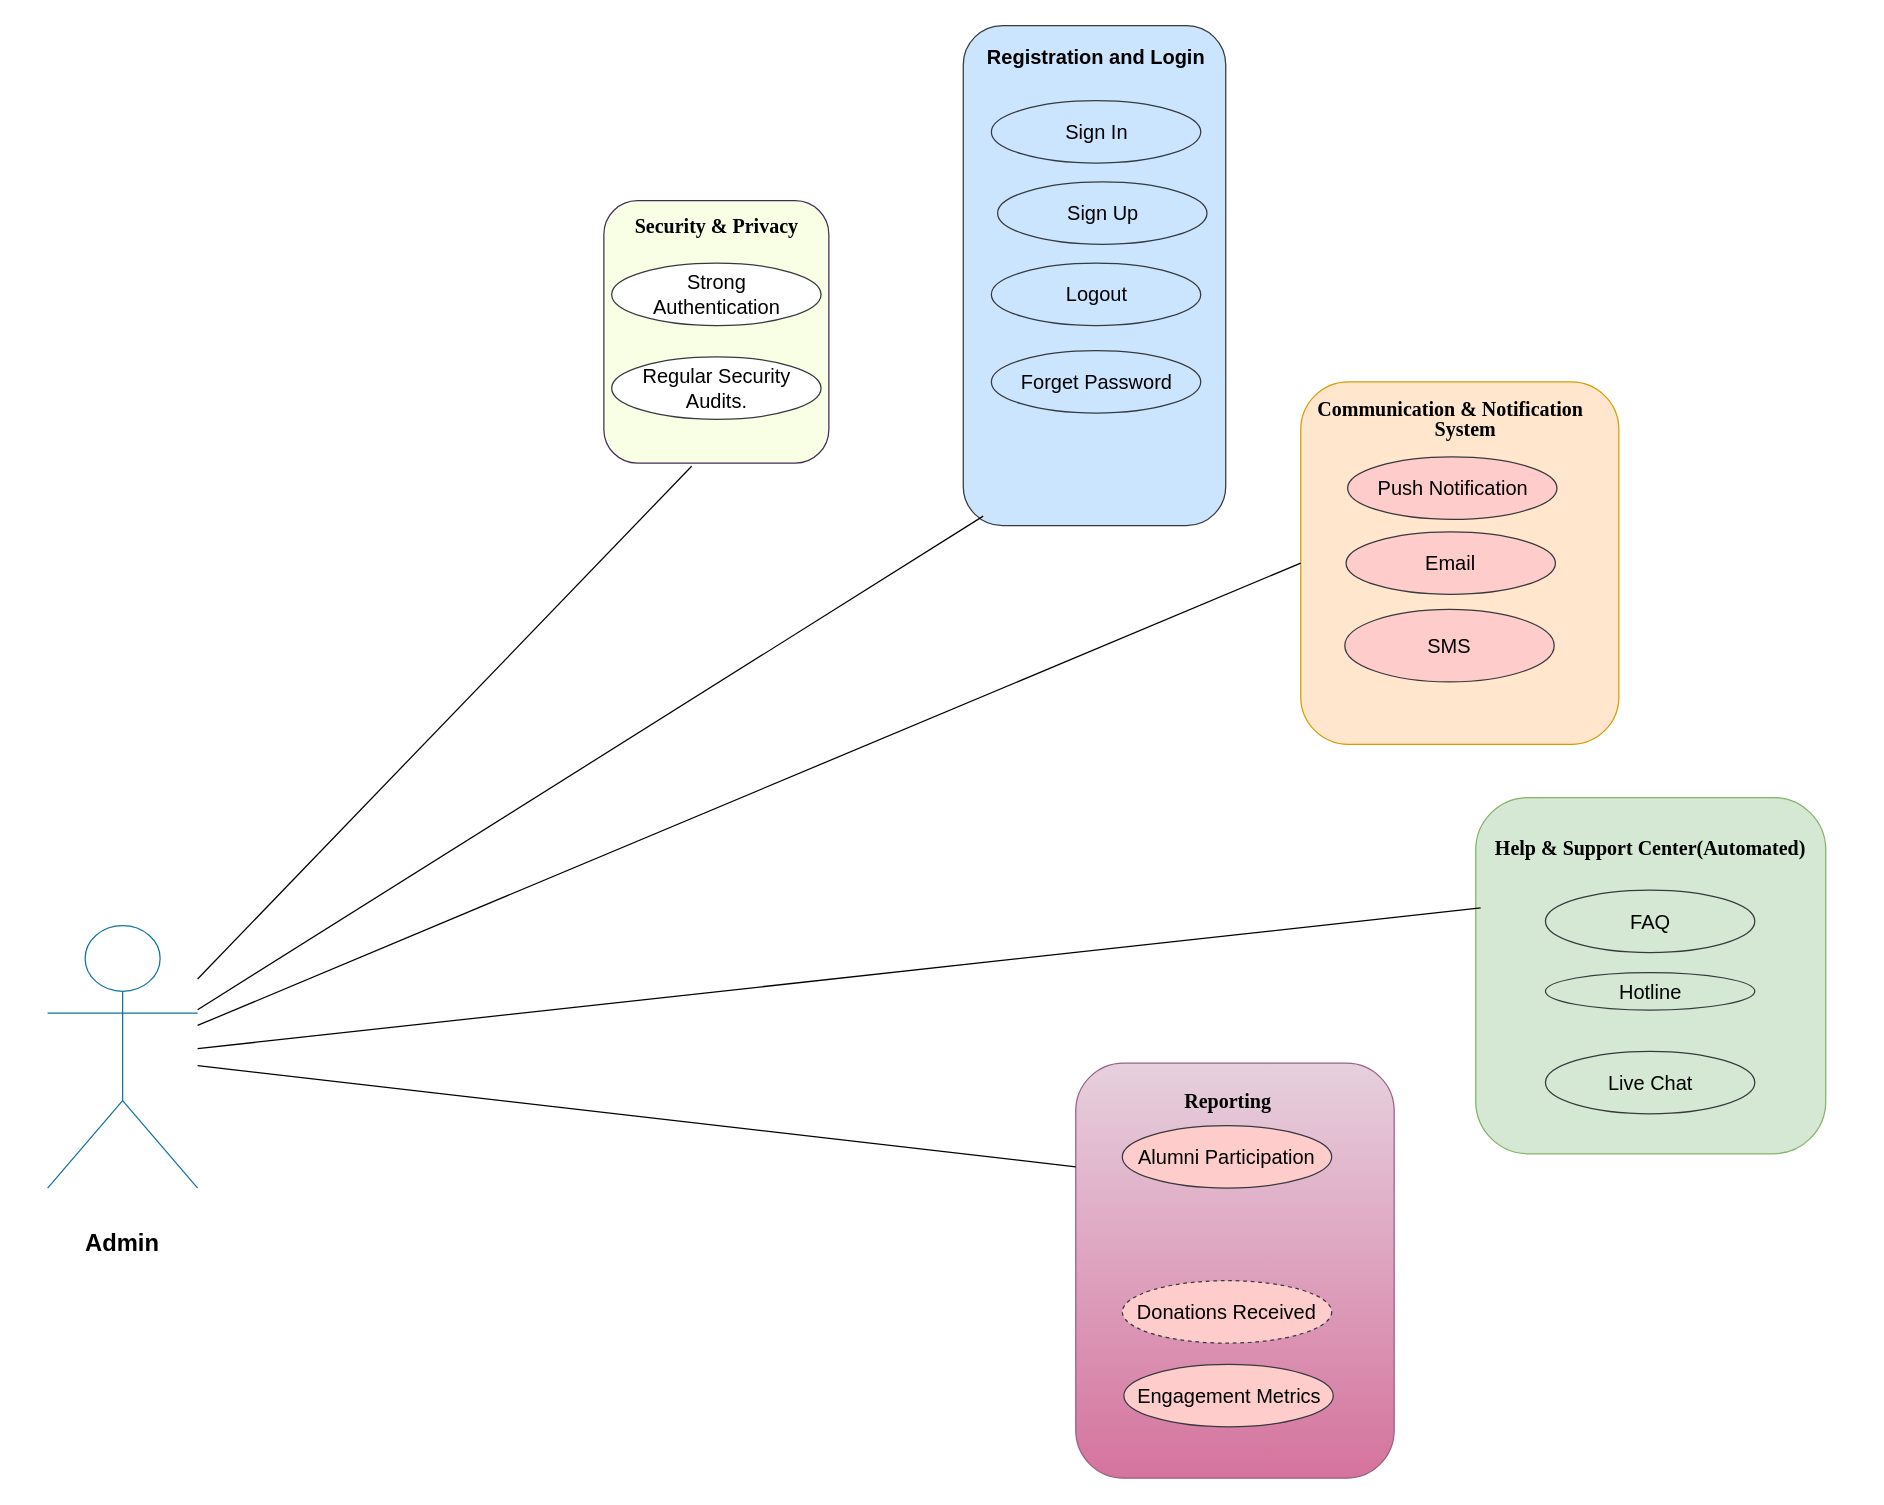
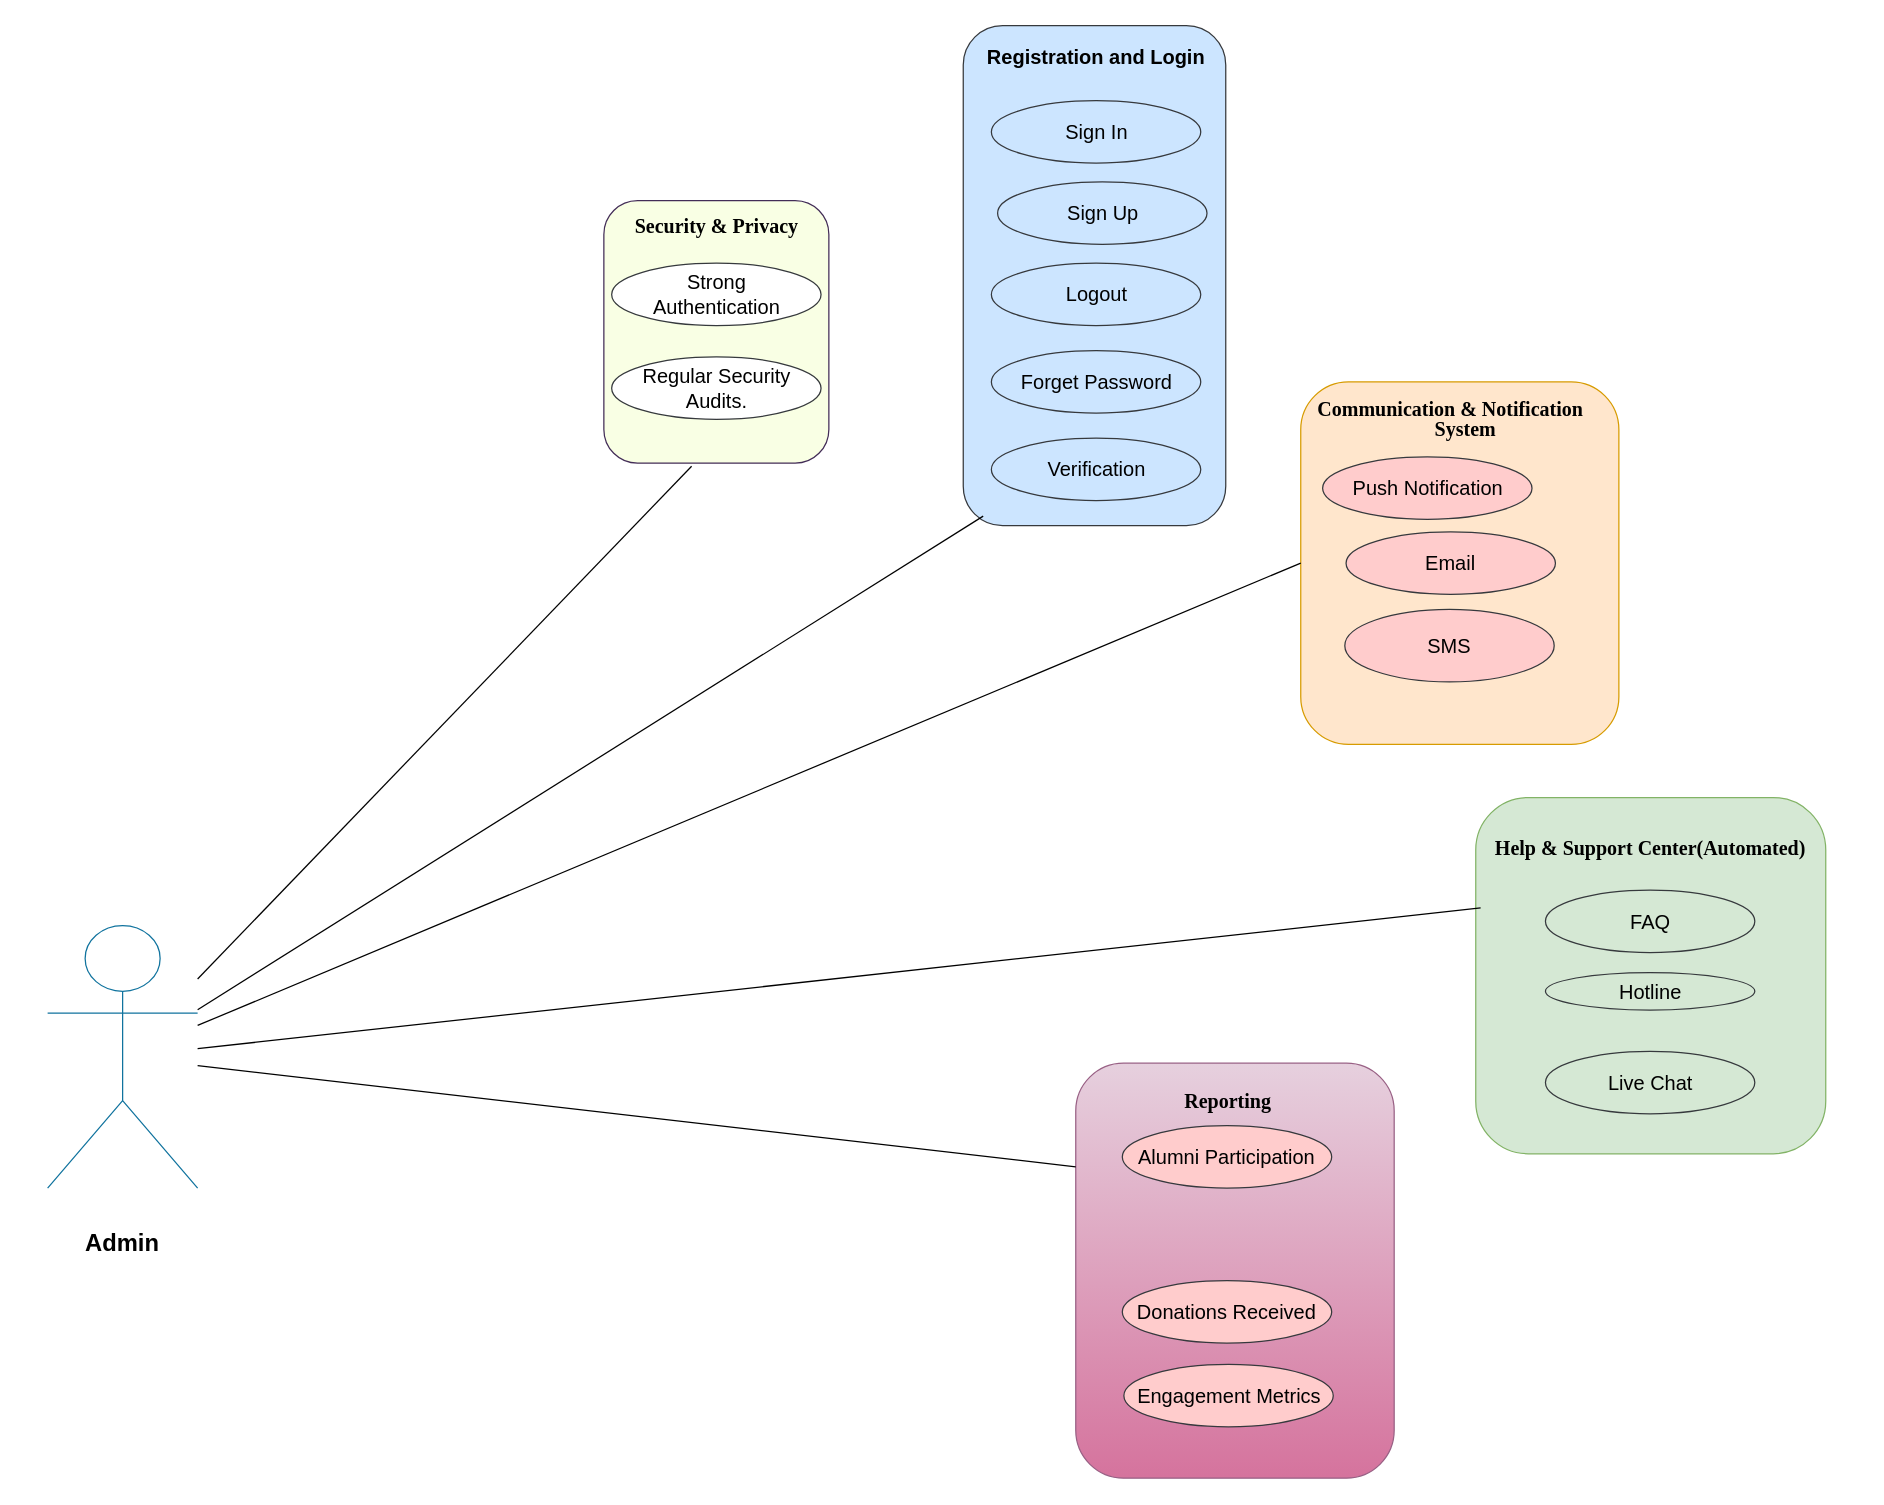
none -> (1096, 469)
(1452, 488) -> (1427, 488)
(1227, 1312) -> (1227, 1312)
